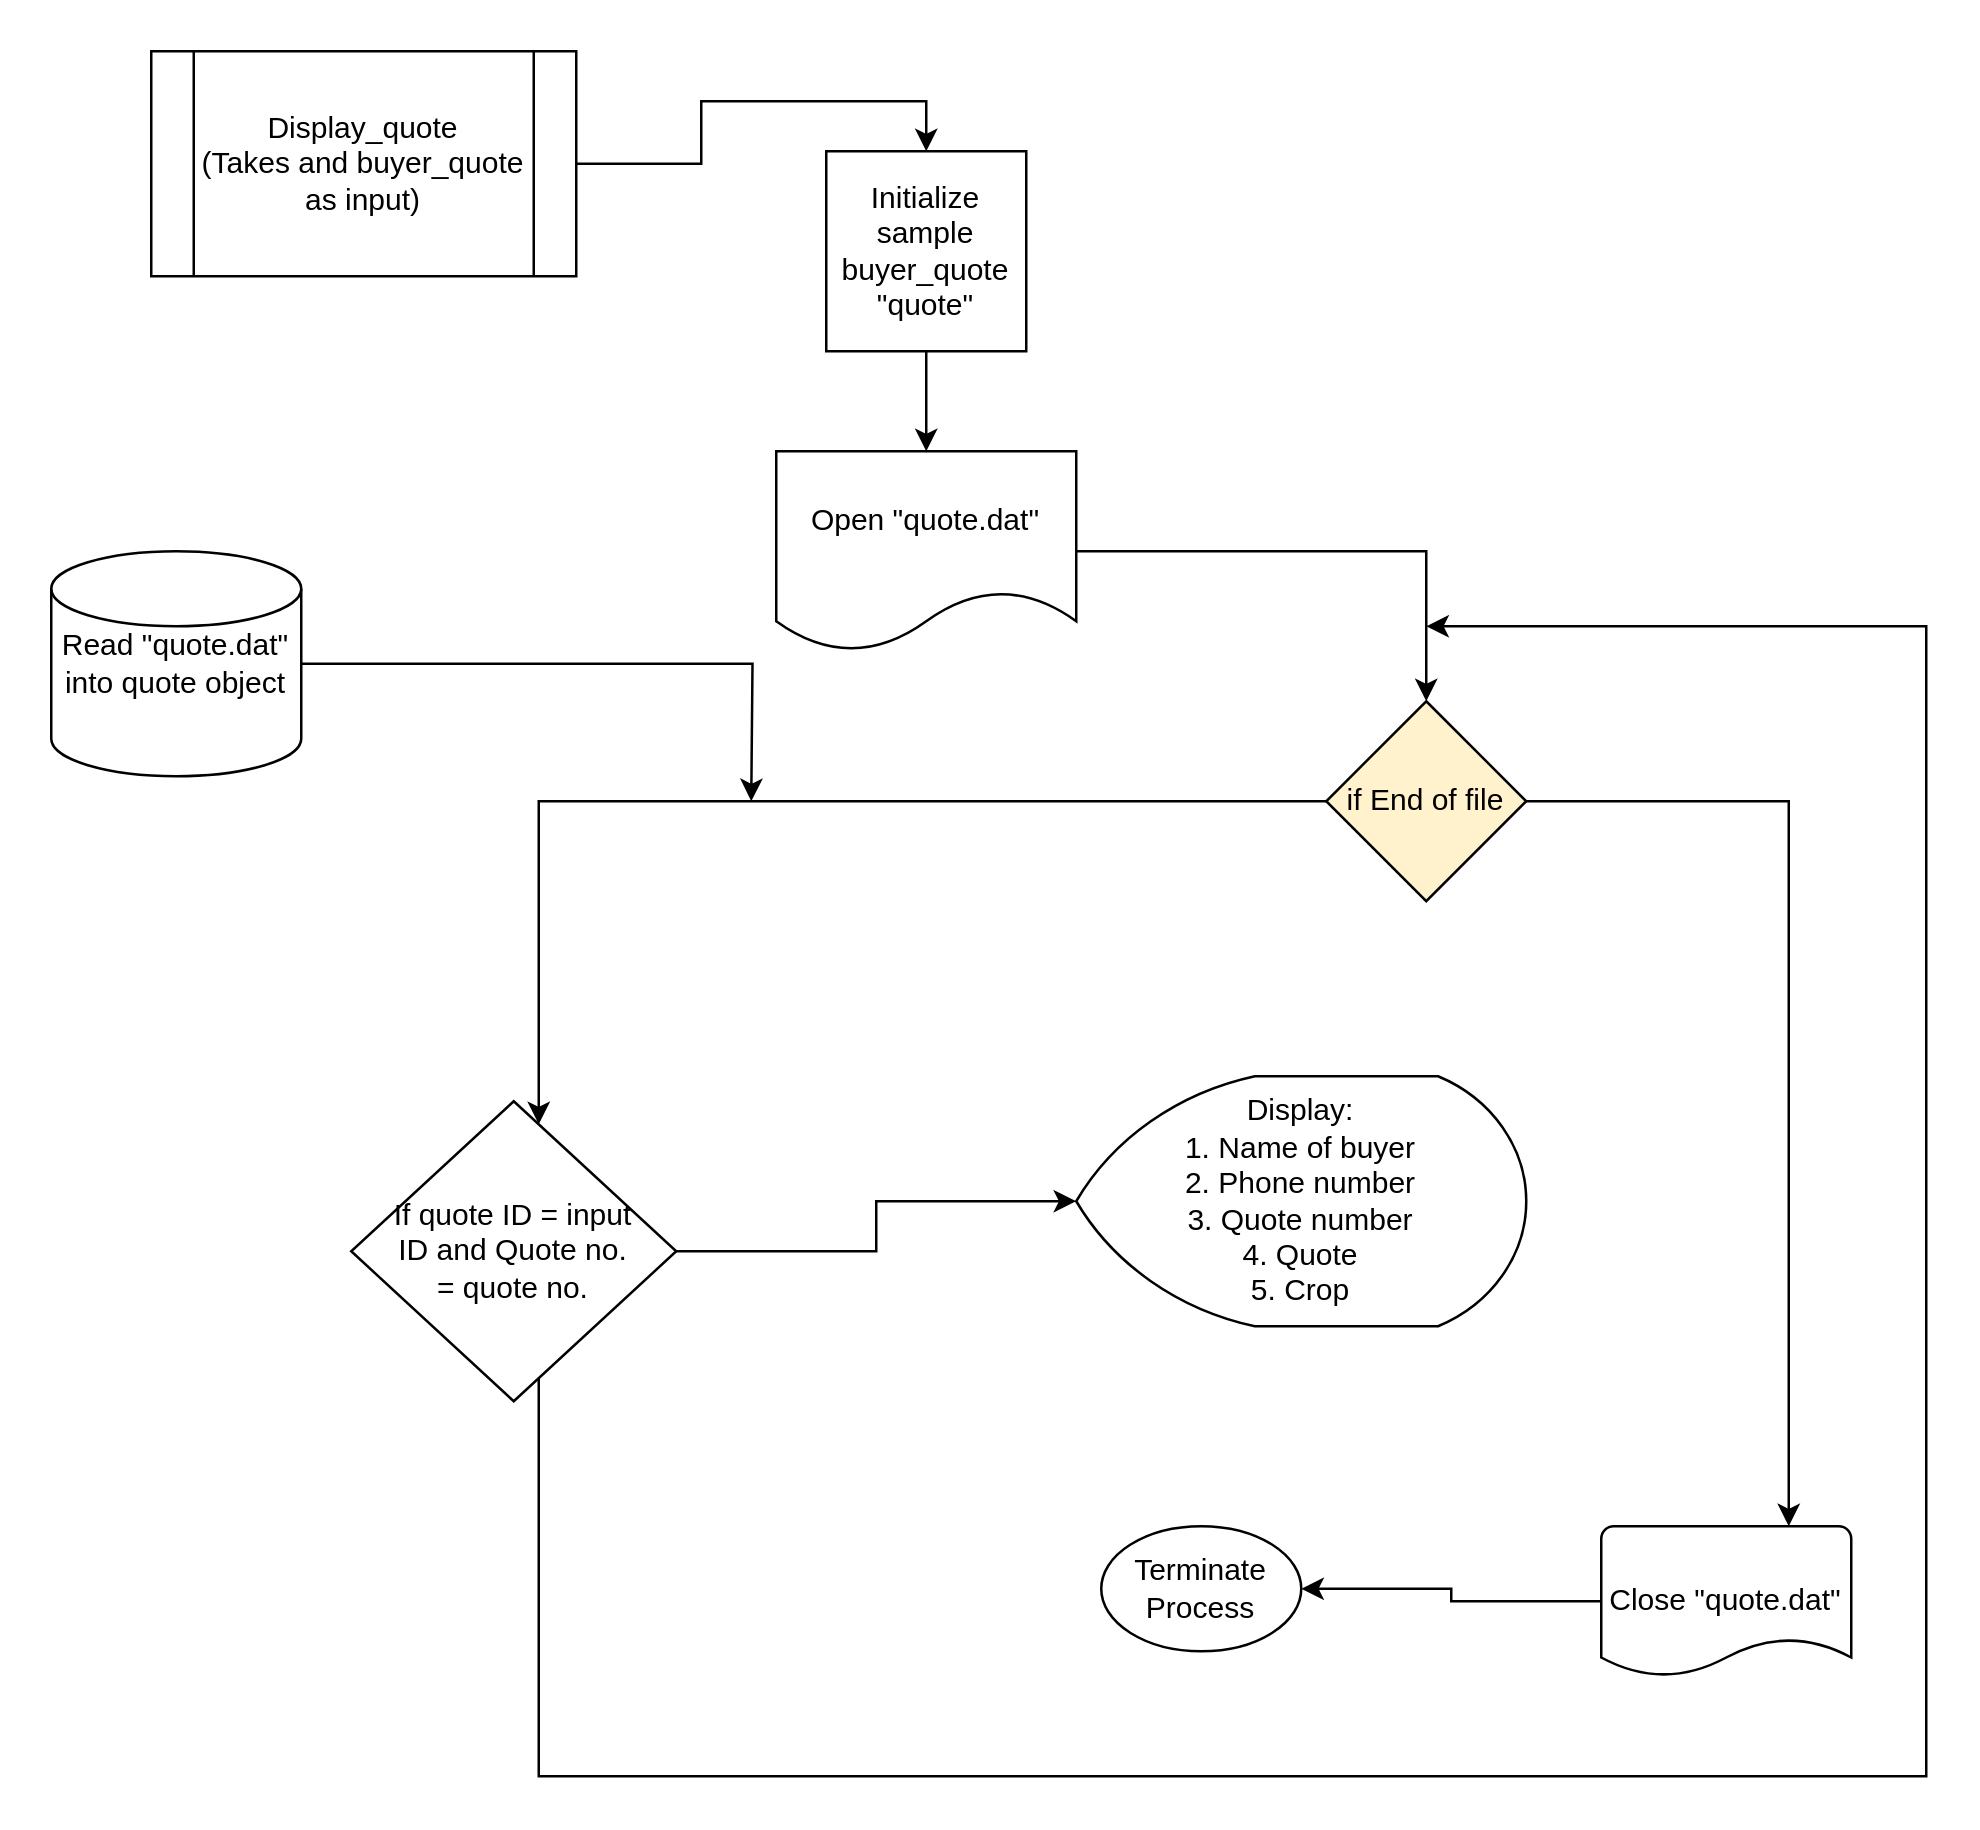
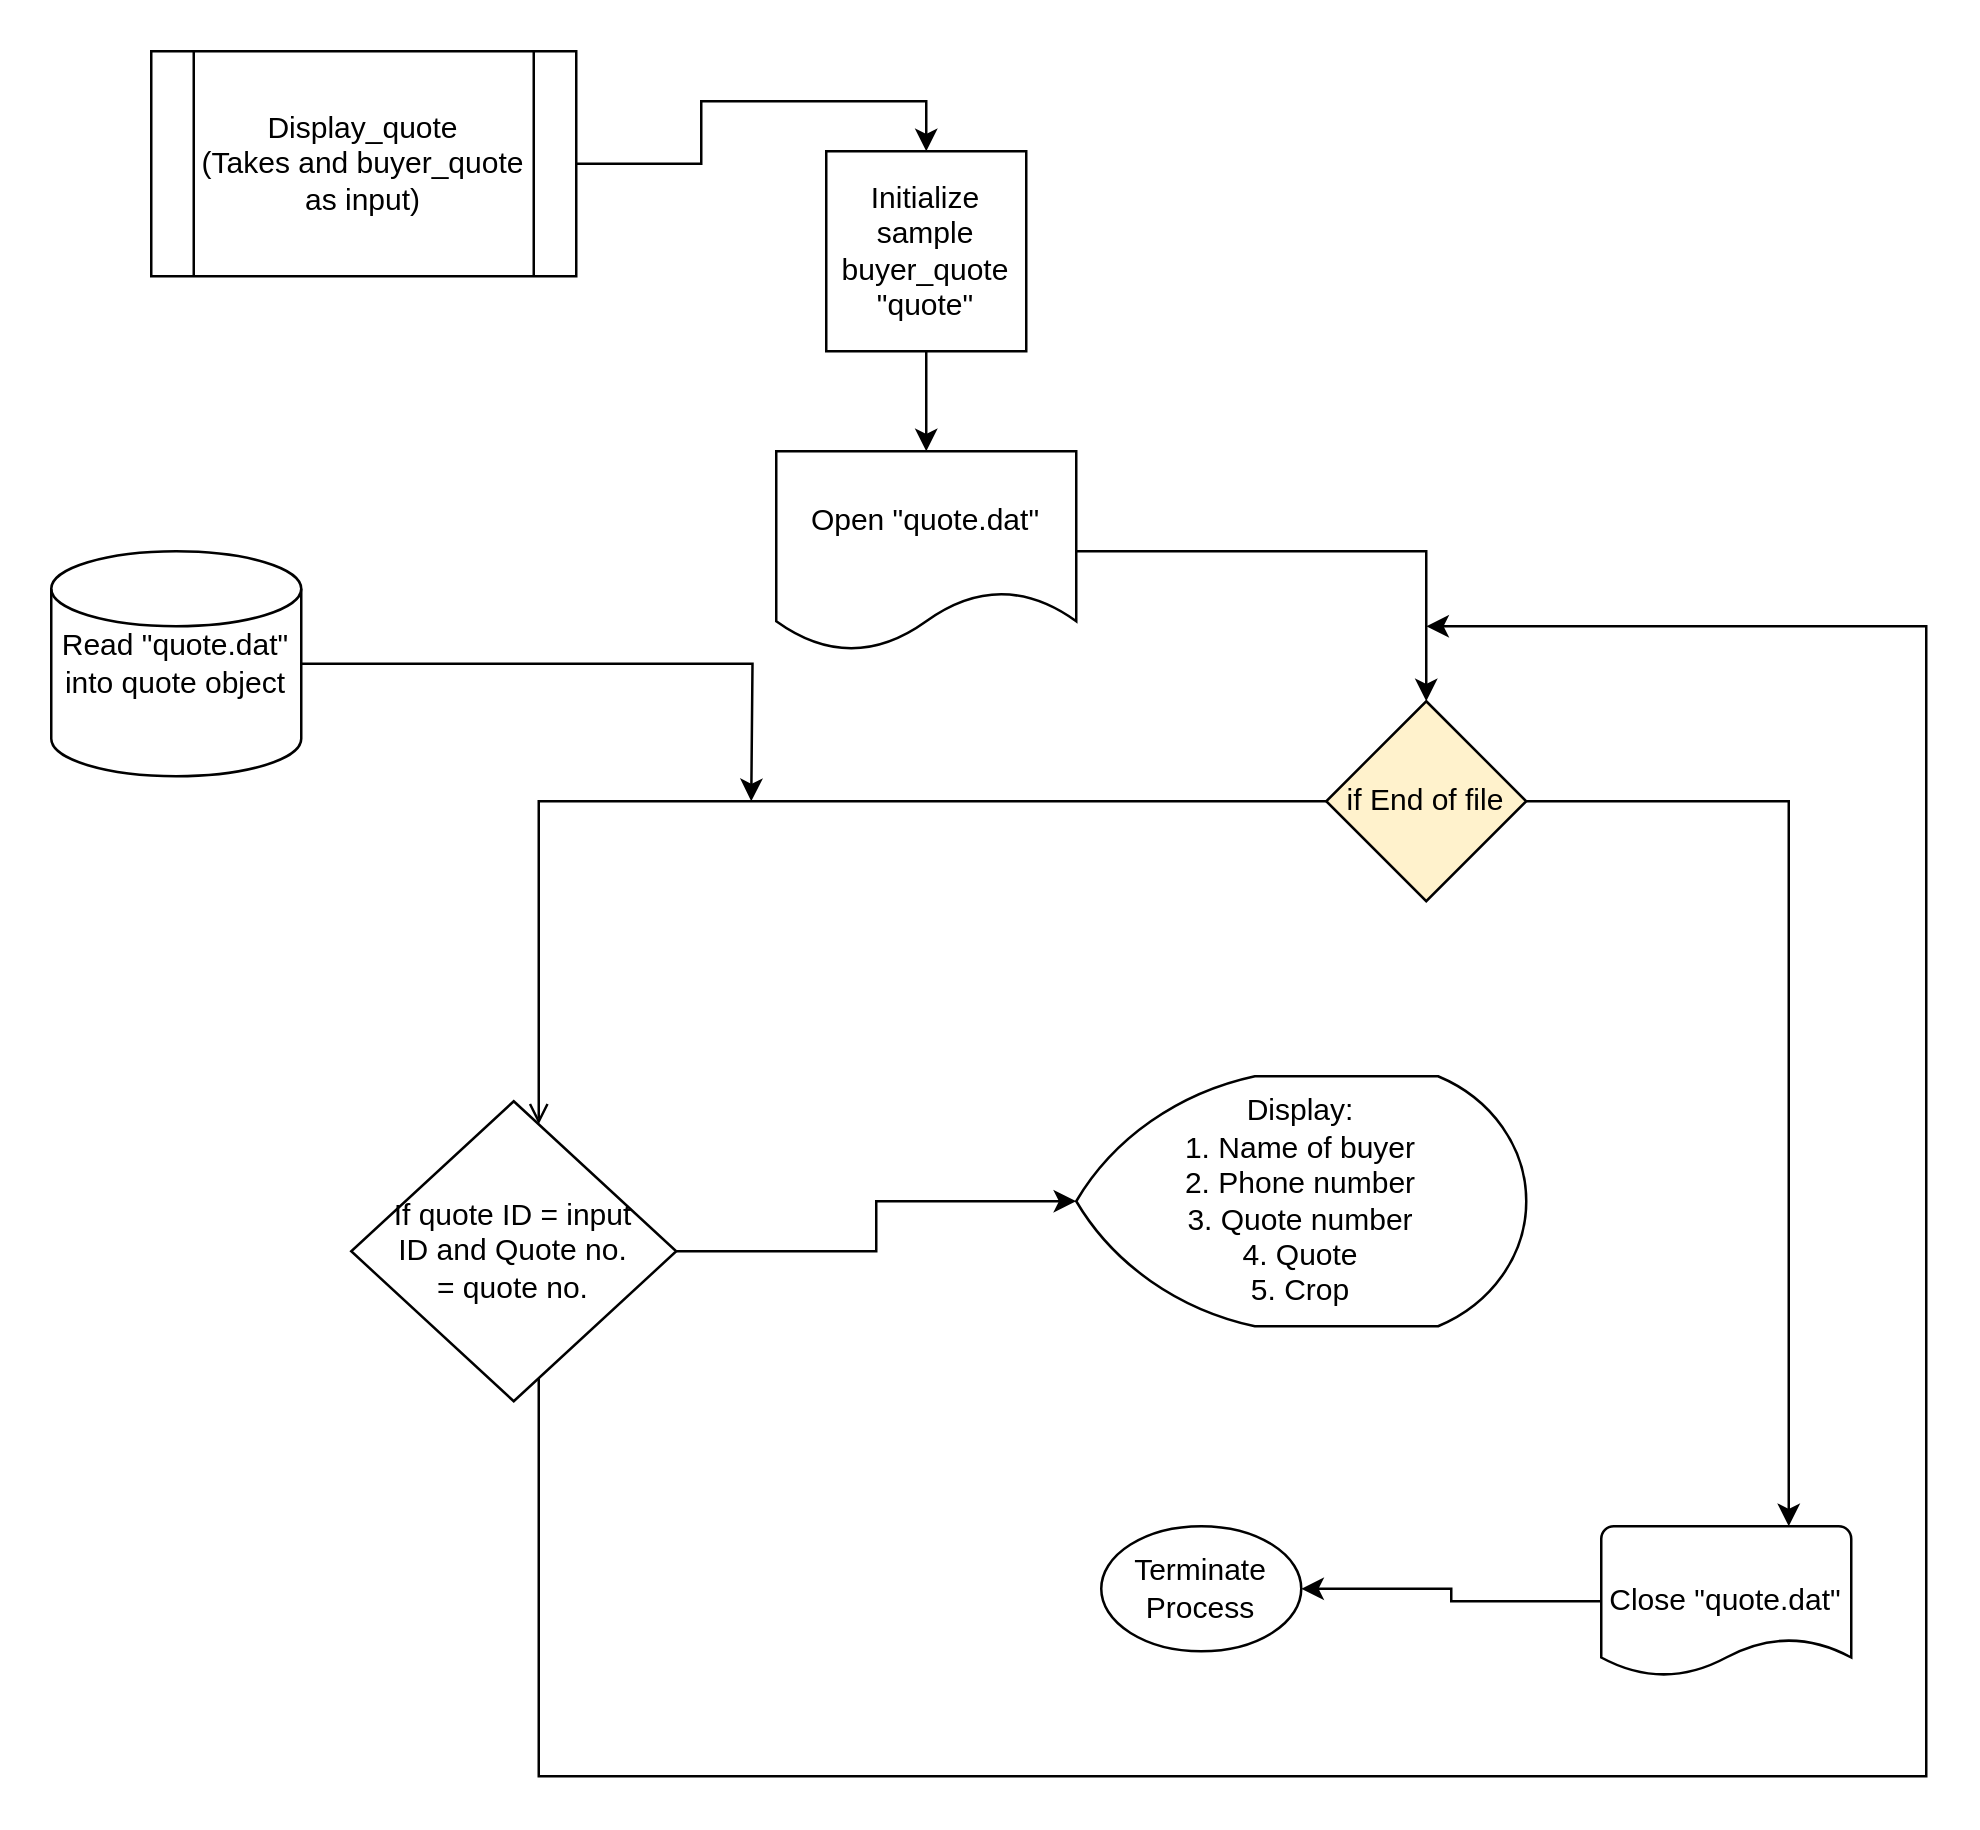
(539, 1106) -> (539, 1110)
